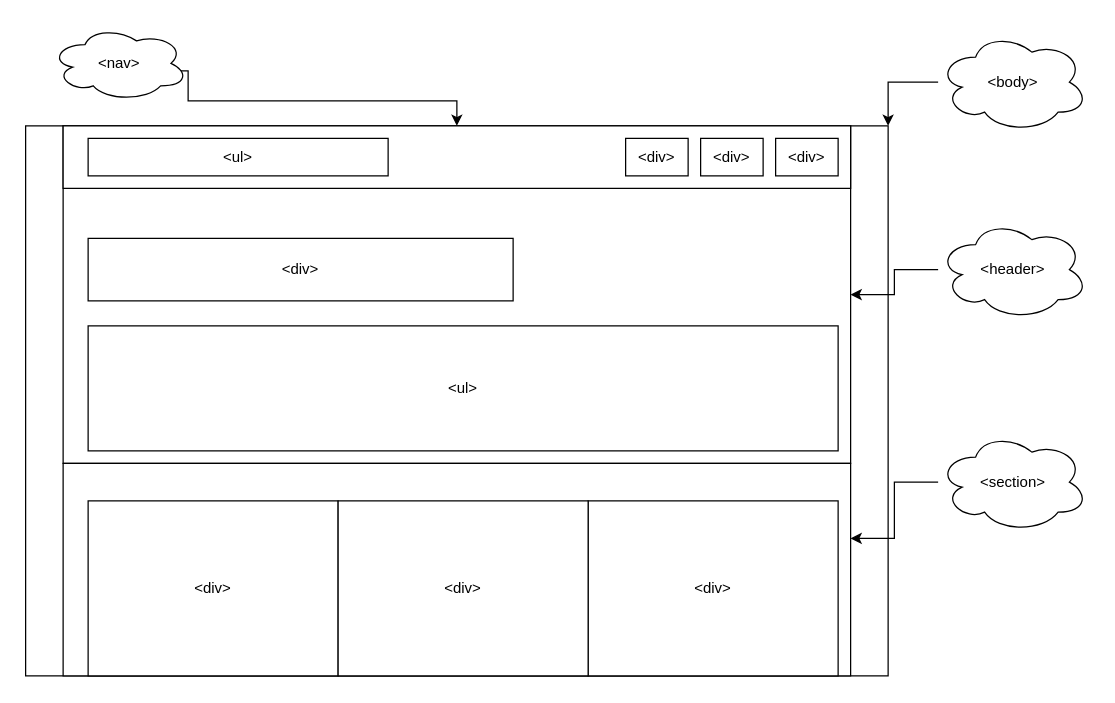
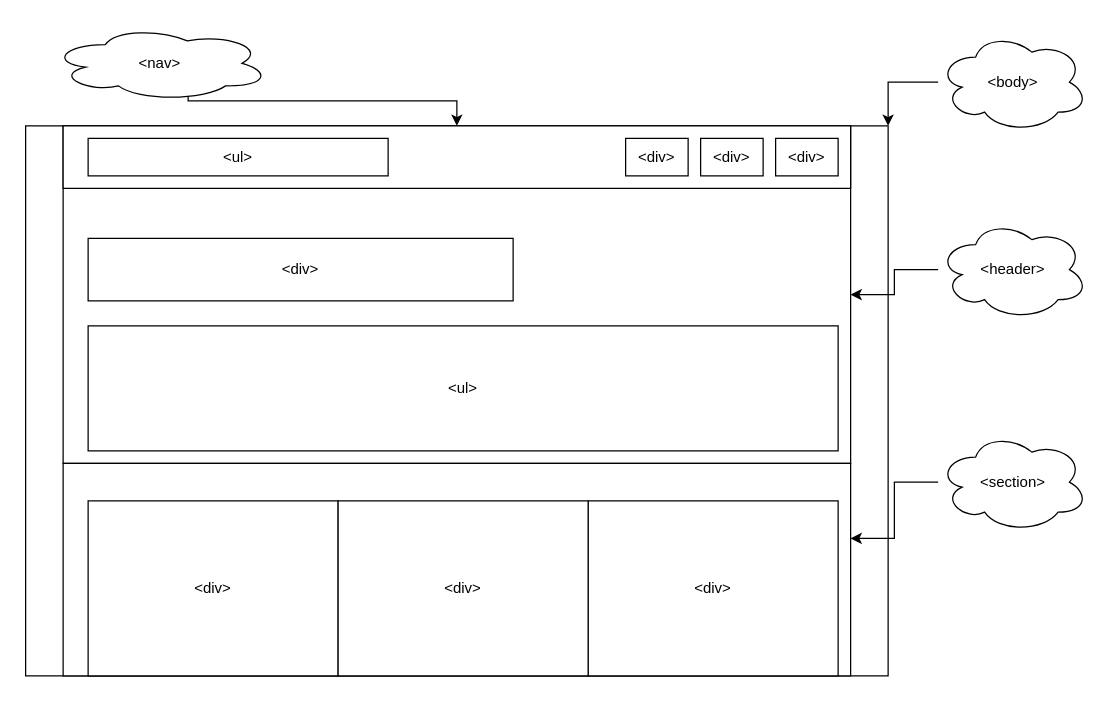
(119, 63) -> (160, 63)
